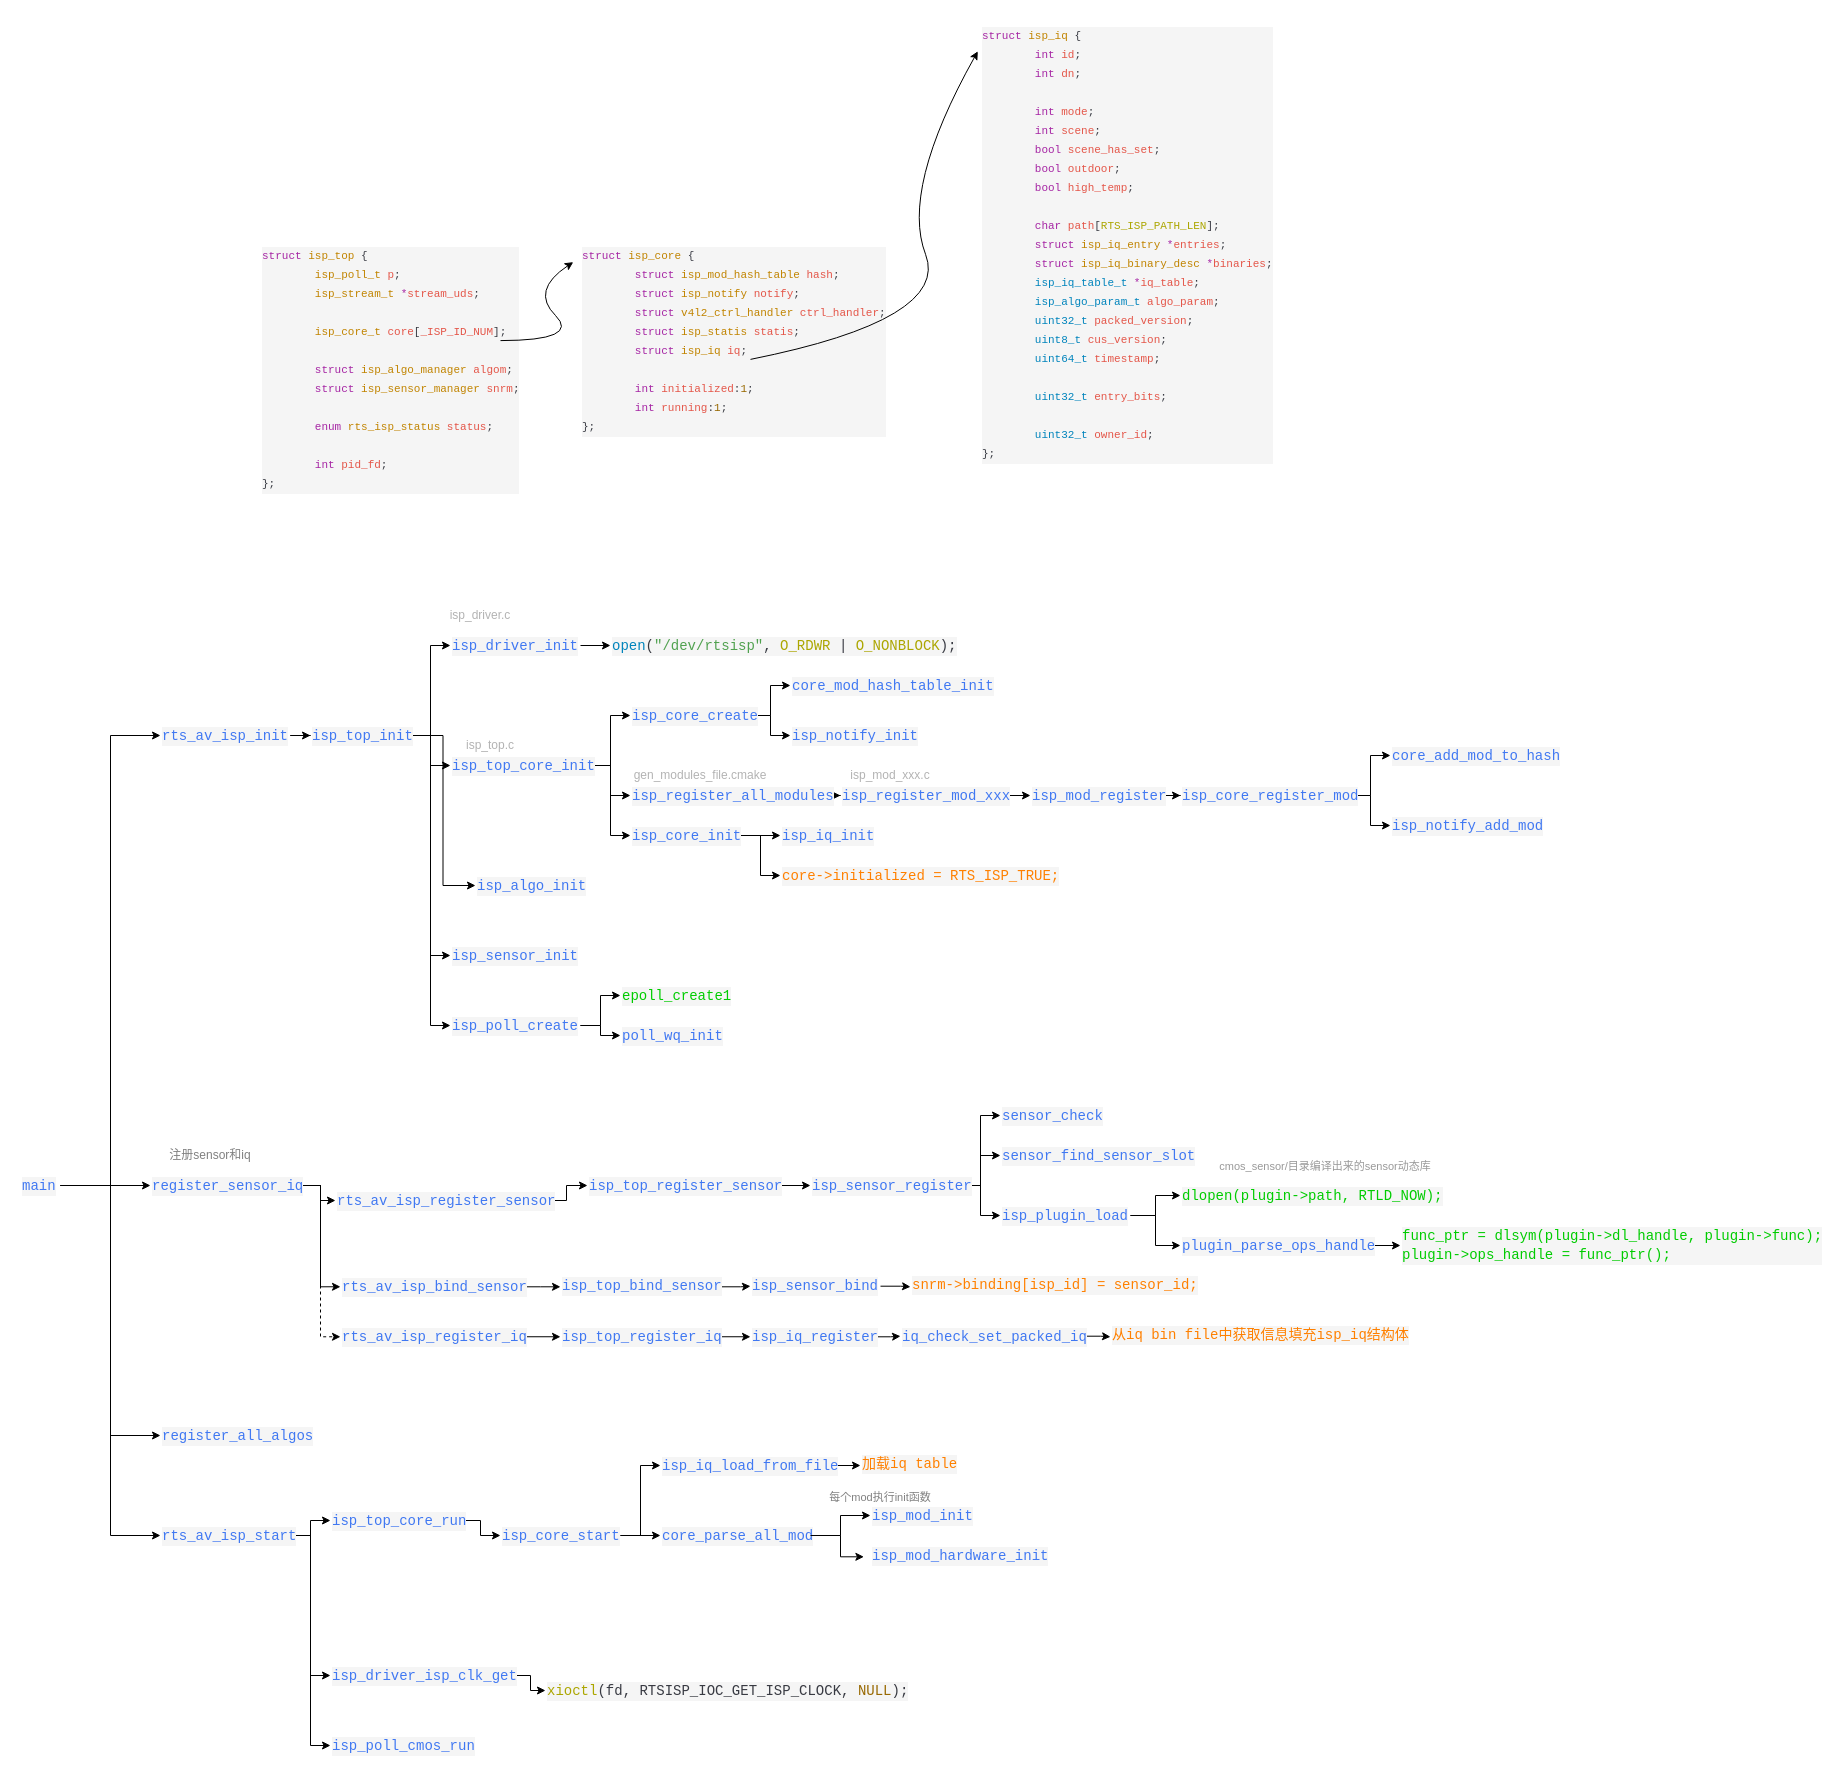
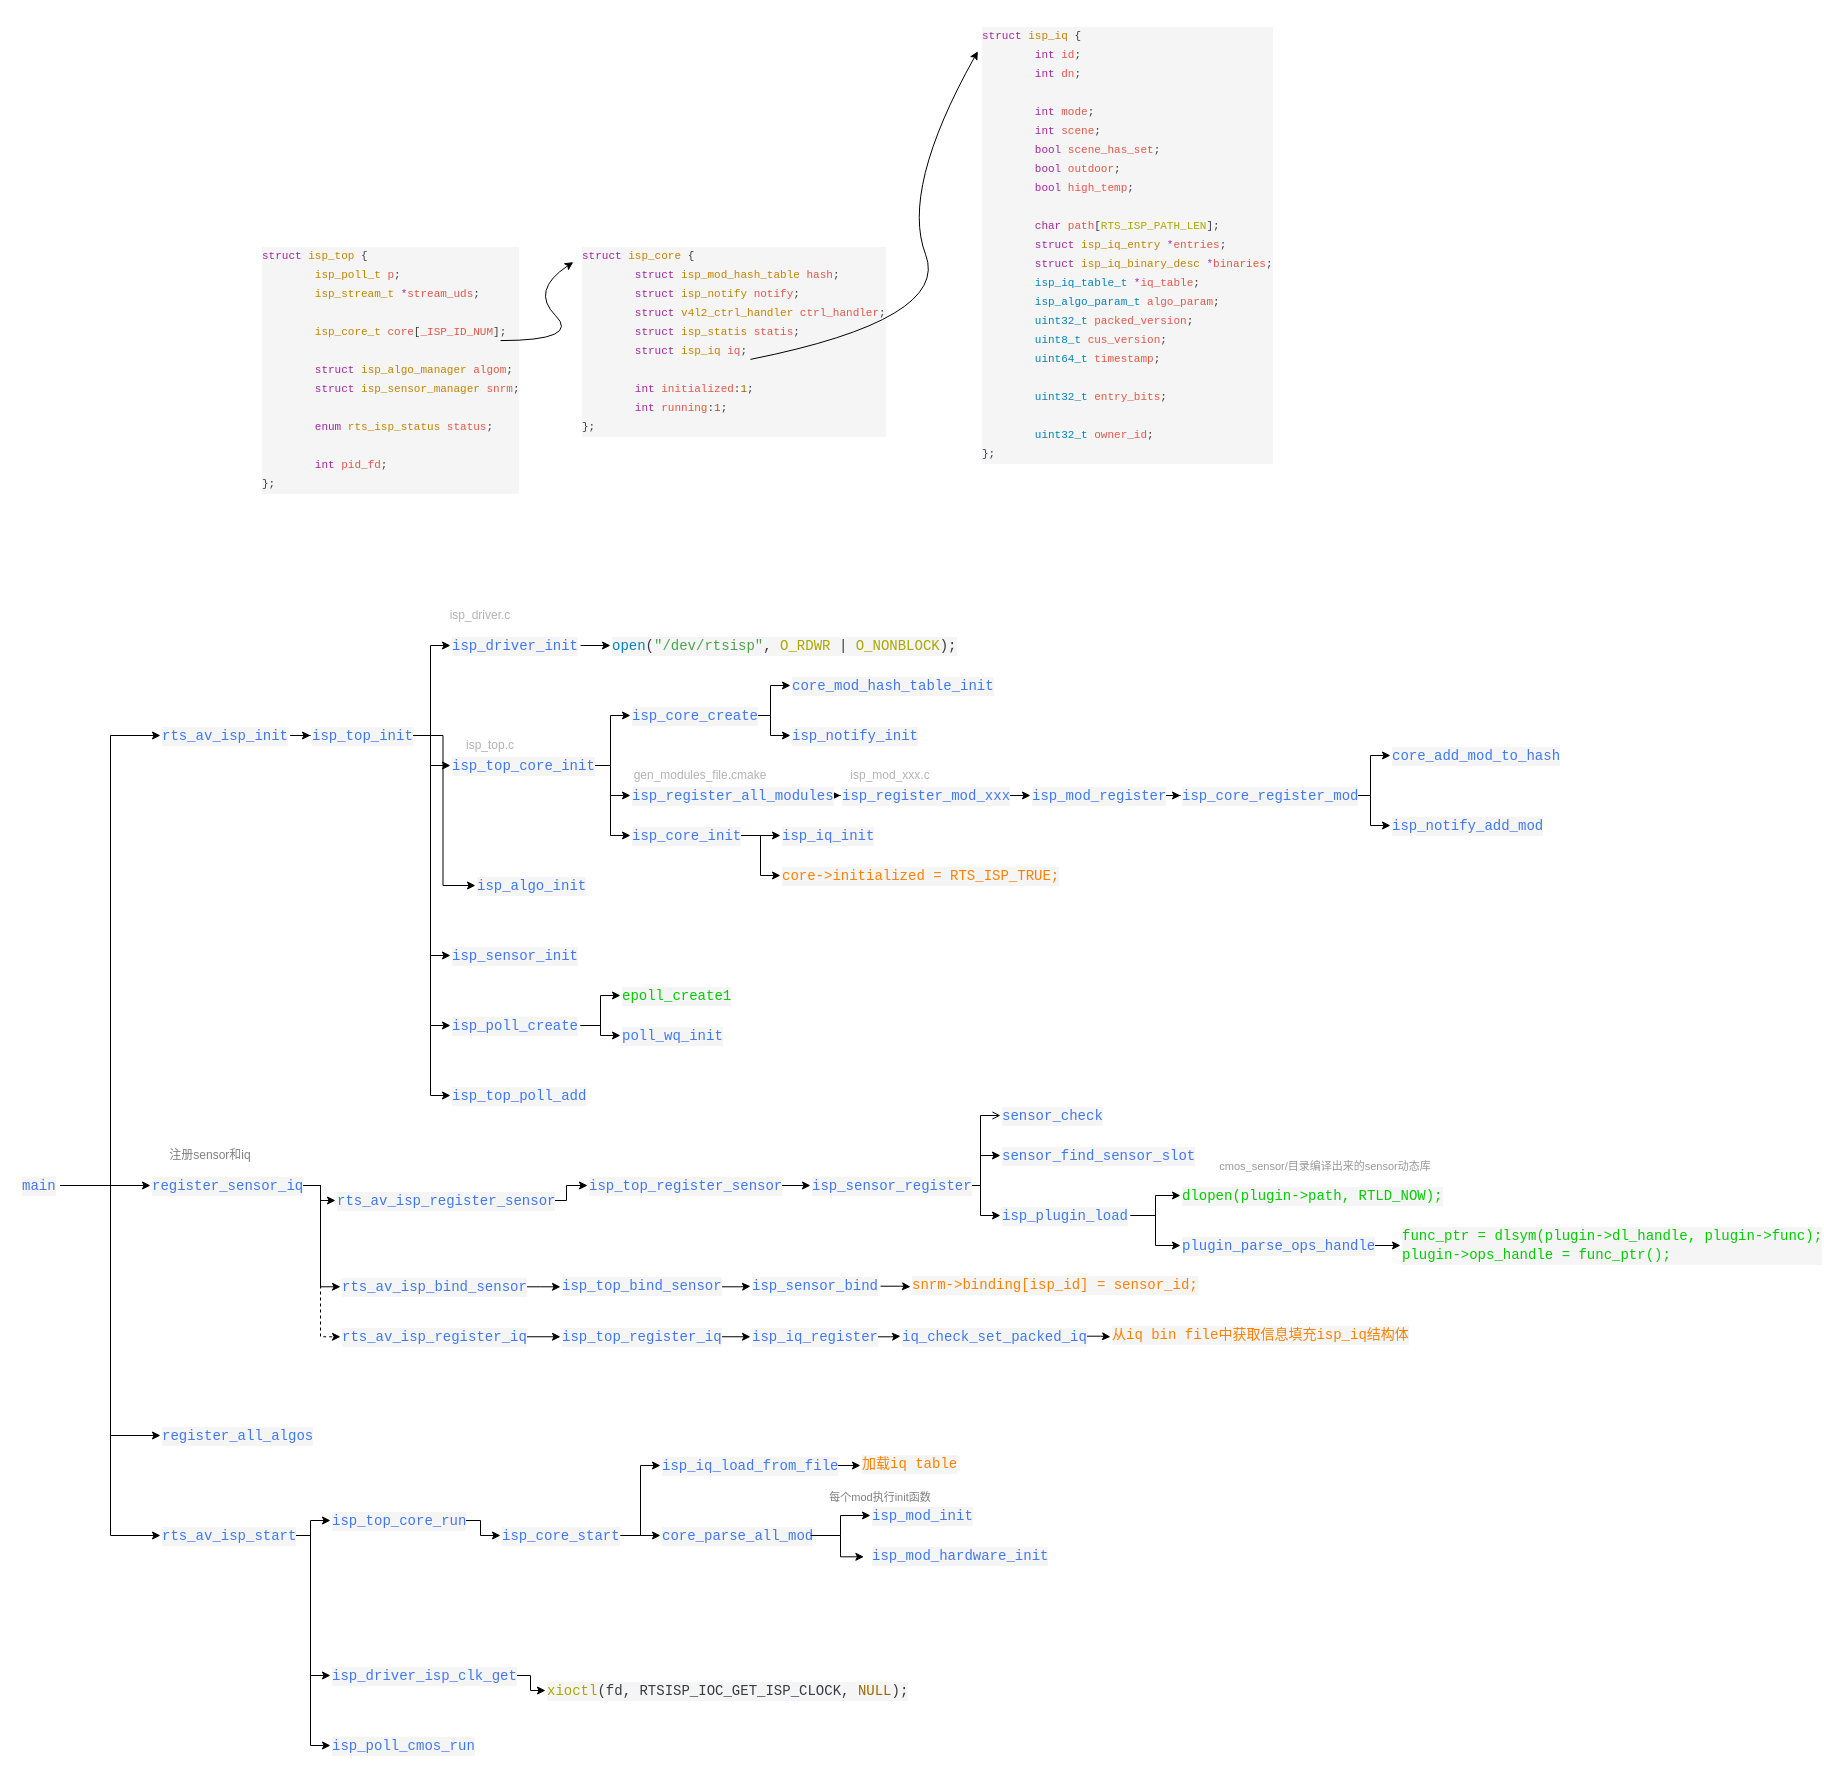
none -> (431, 1068)
none -> (516, 1096)
(992, 1116) -> (993, 1116)
